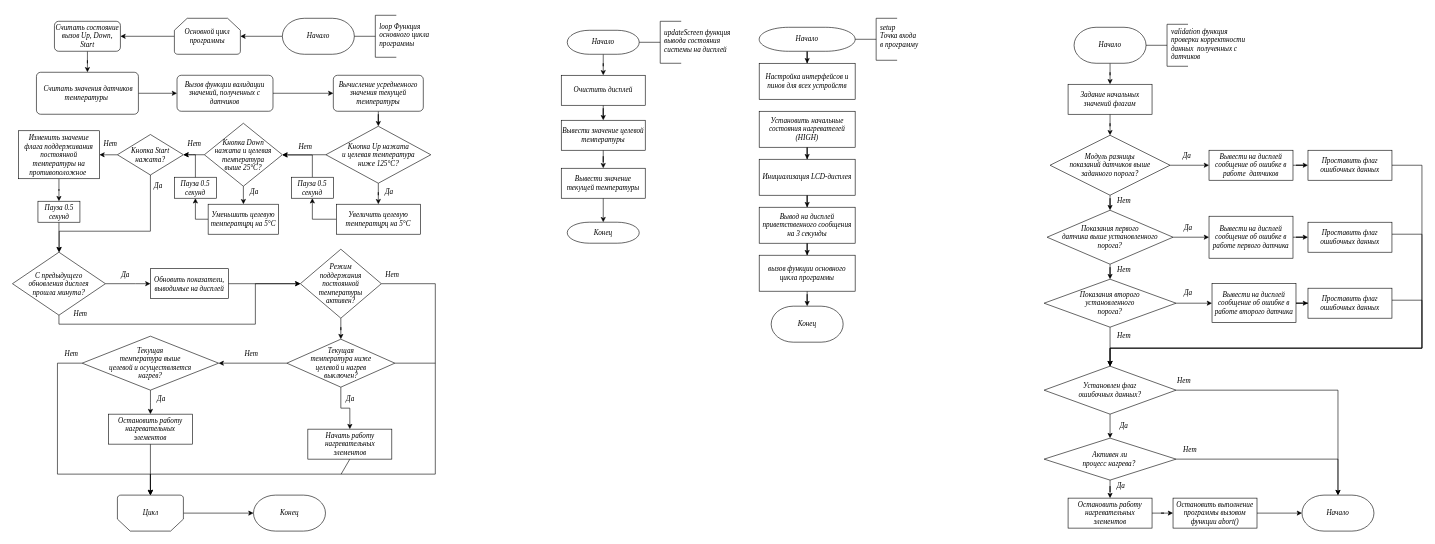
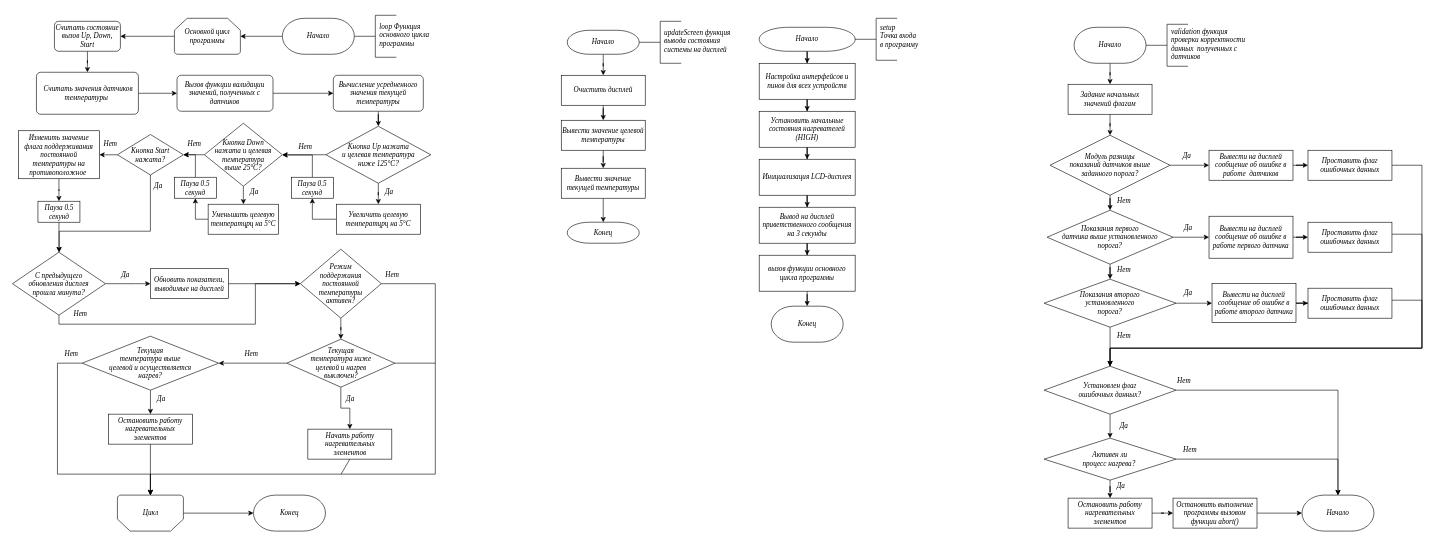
none -> (807, 107)
